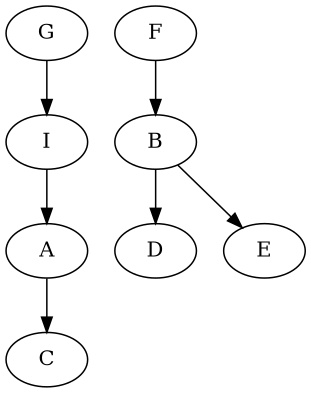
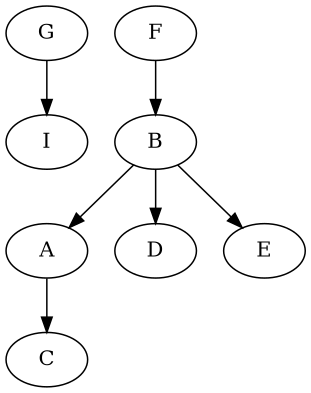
(47, 189) -> (107, 191)
